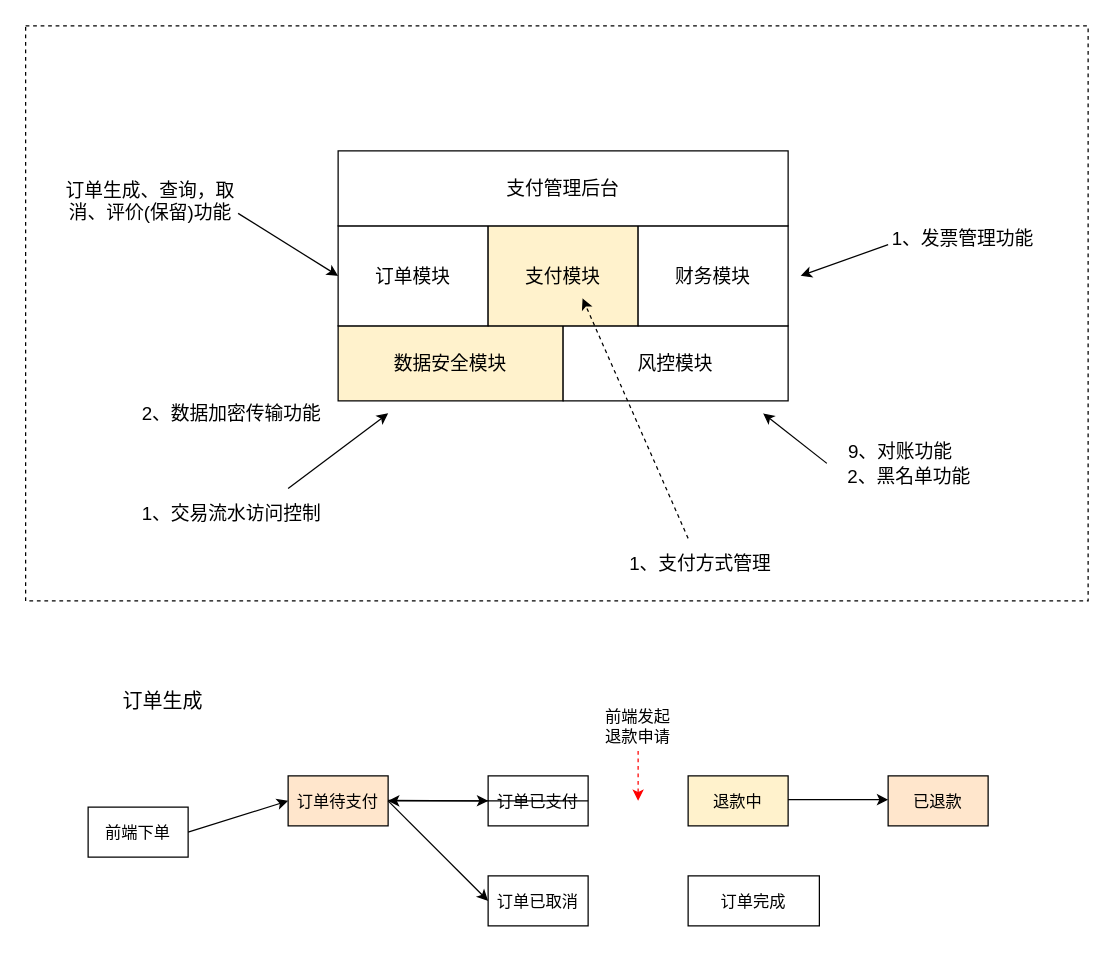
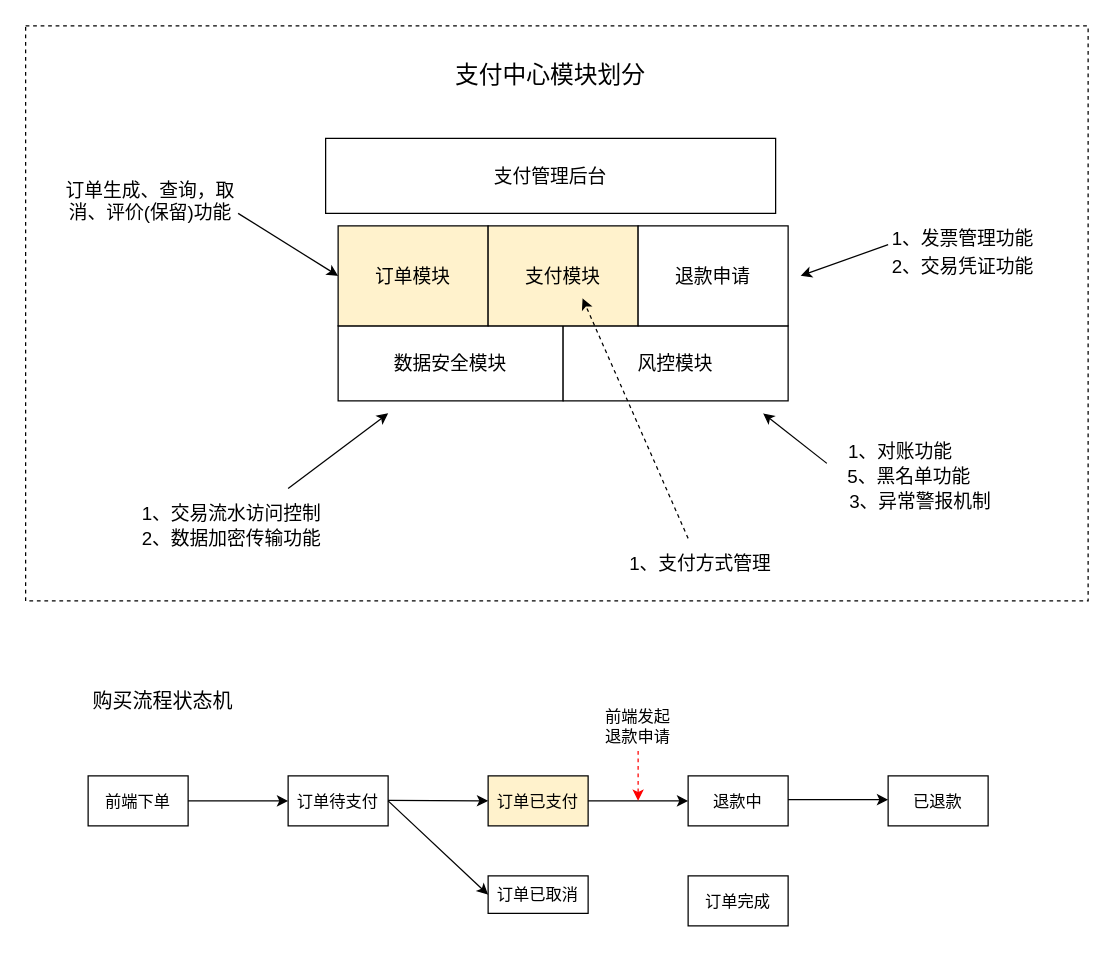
none -> (551, 76)
(563, 188) -> (551, 176)
none -> (963, 266)
(413, 276) -> (413, 276)
(713, 276) -> (713, 276)
(451, 363) -> (451, 363)
(232, 413) -> (232, 538)
(901, 451) -> (901, 451)
(909, 476) -> (909, 476)
none -> (921, 501)
(163, 701) -> (163, 701)
(338, 801) -> (338, 801)
(538, 801) -> (634, 801)
(538, 801) -> (538, 801)
(738, 801) -> (738, 801)
(938, 801) -> (938, 801)
(138, 832) -> (138, 801)
(538, 901) -> (538, 894)
(754, 901) -> (738, 901)
